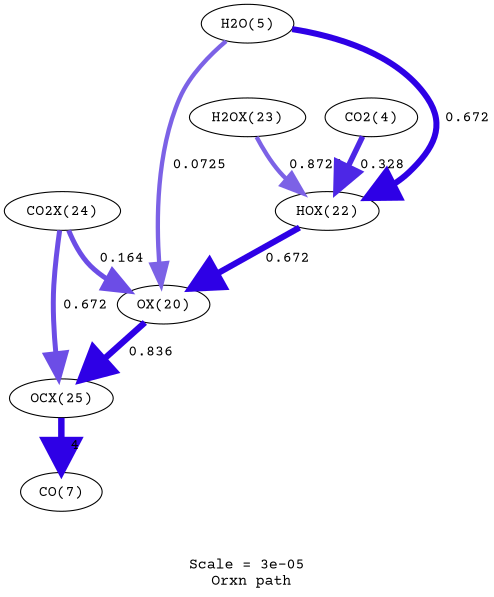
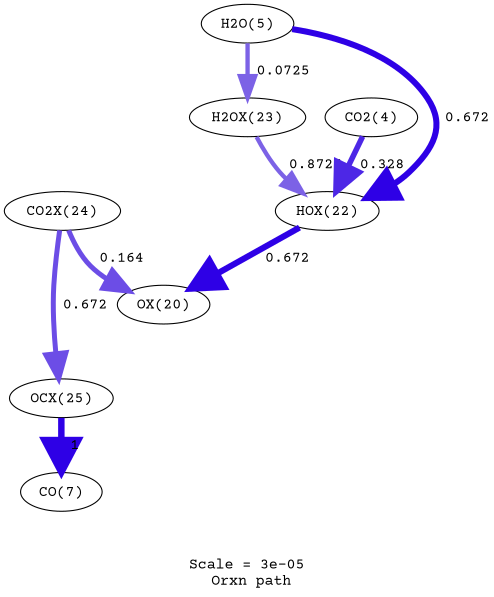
(166, 143) -> (248, 60)
(124, 341) -> none
(70, 445) -> (70, 445)
